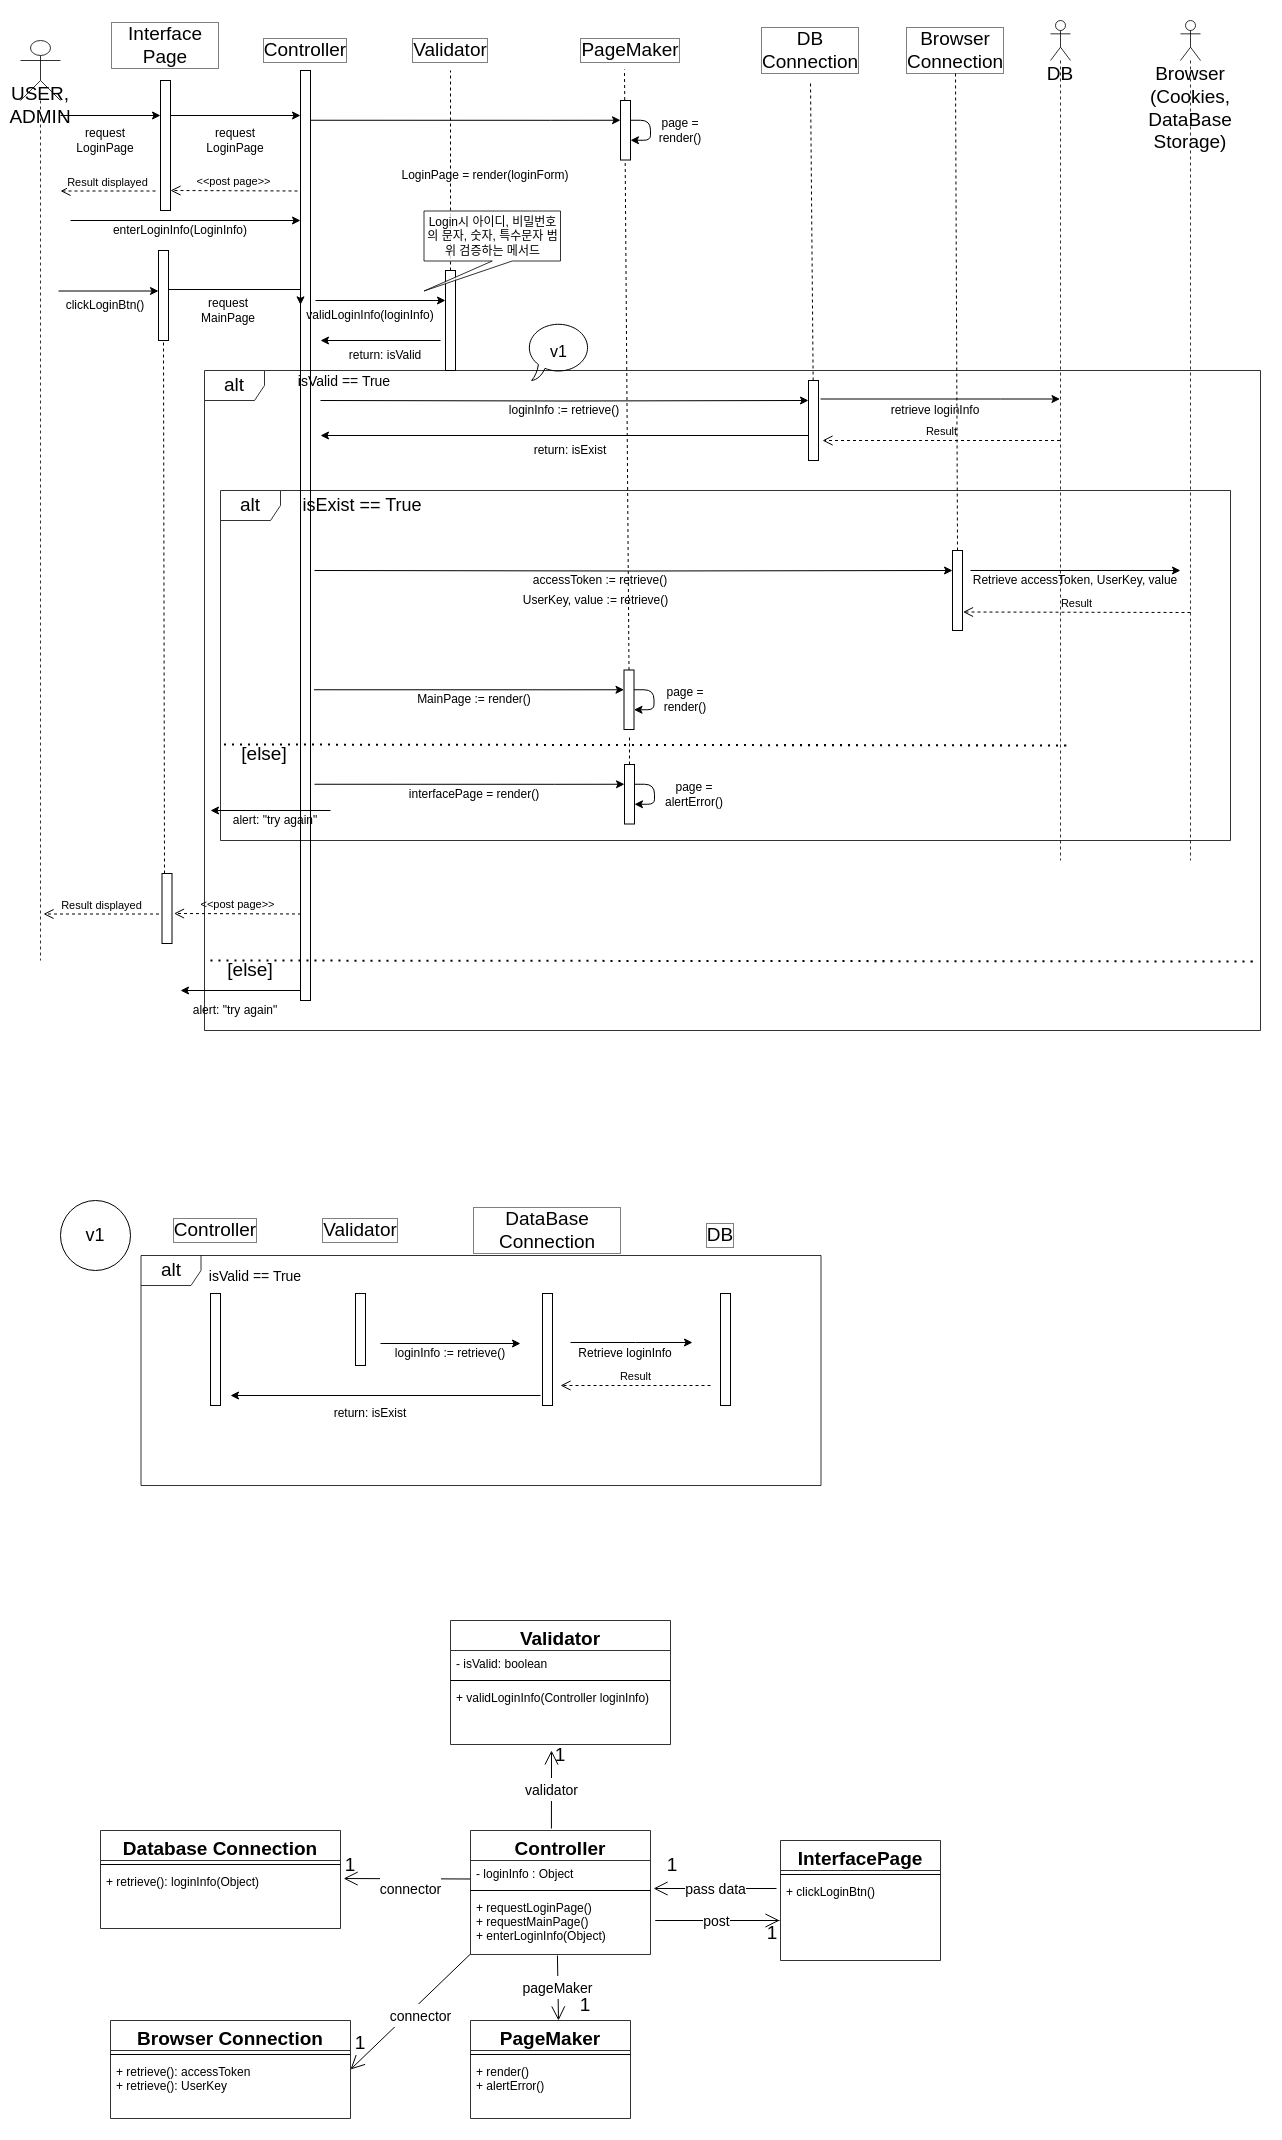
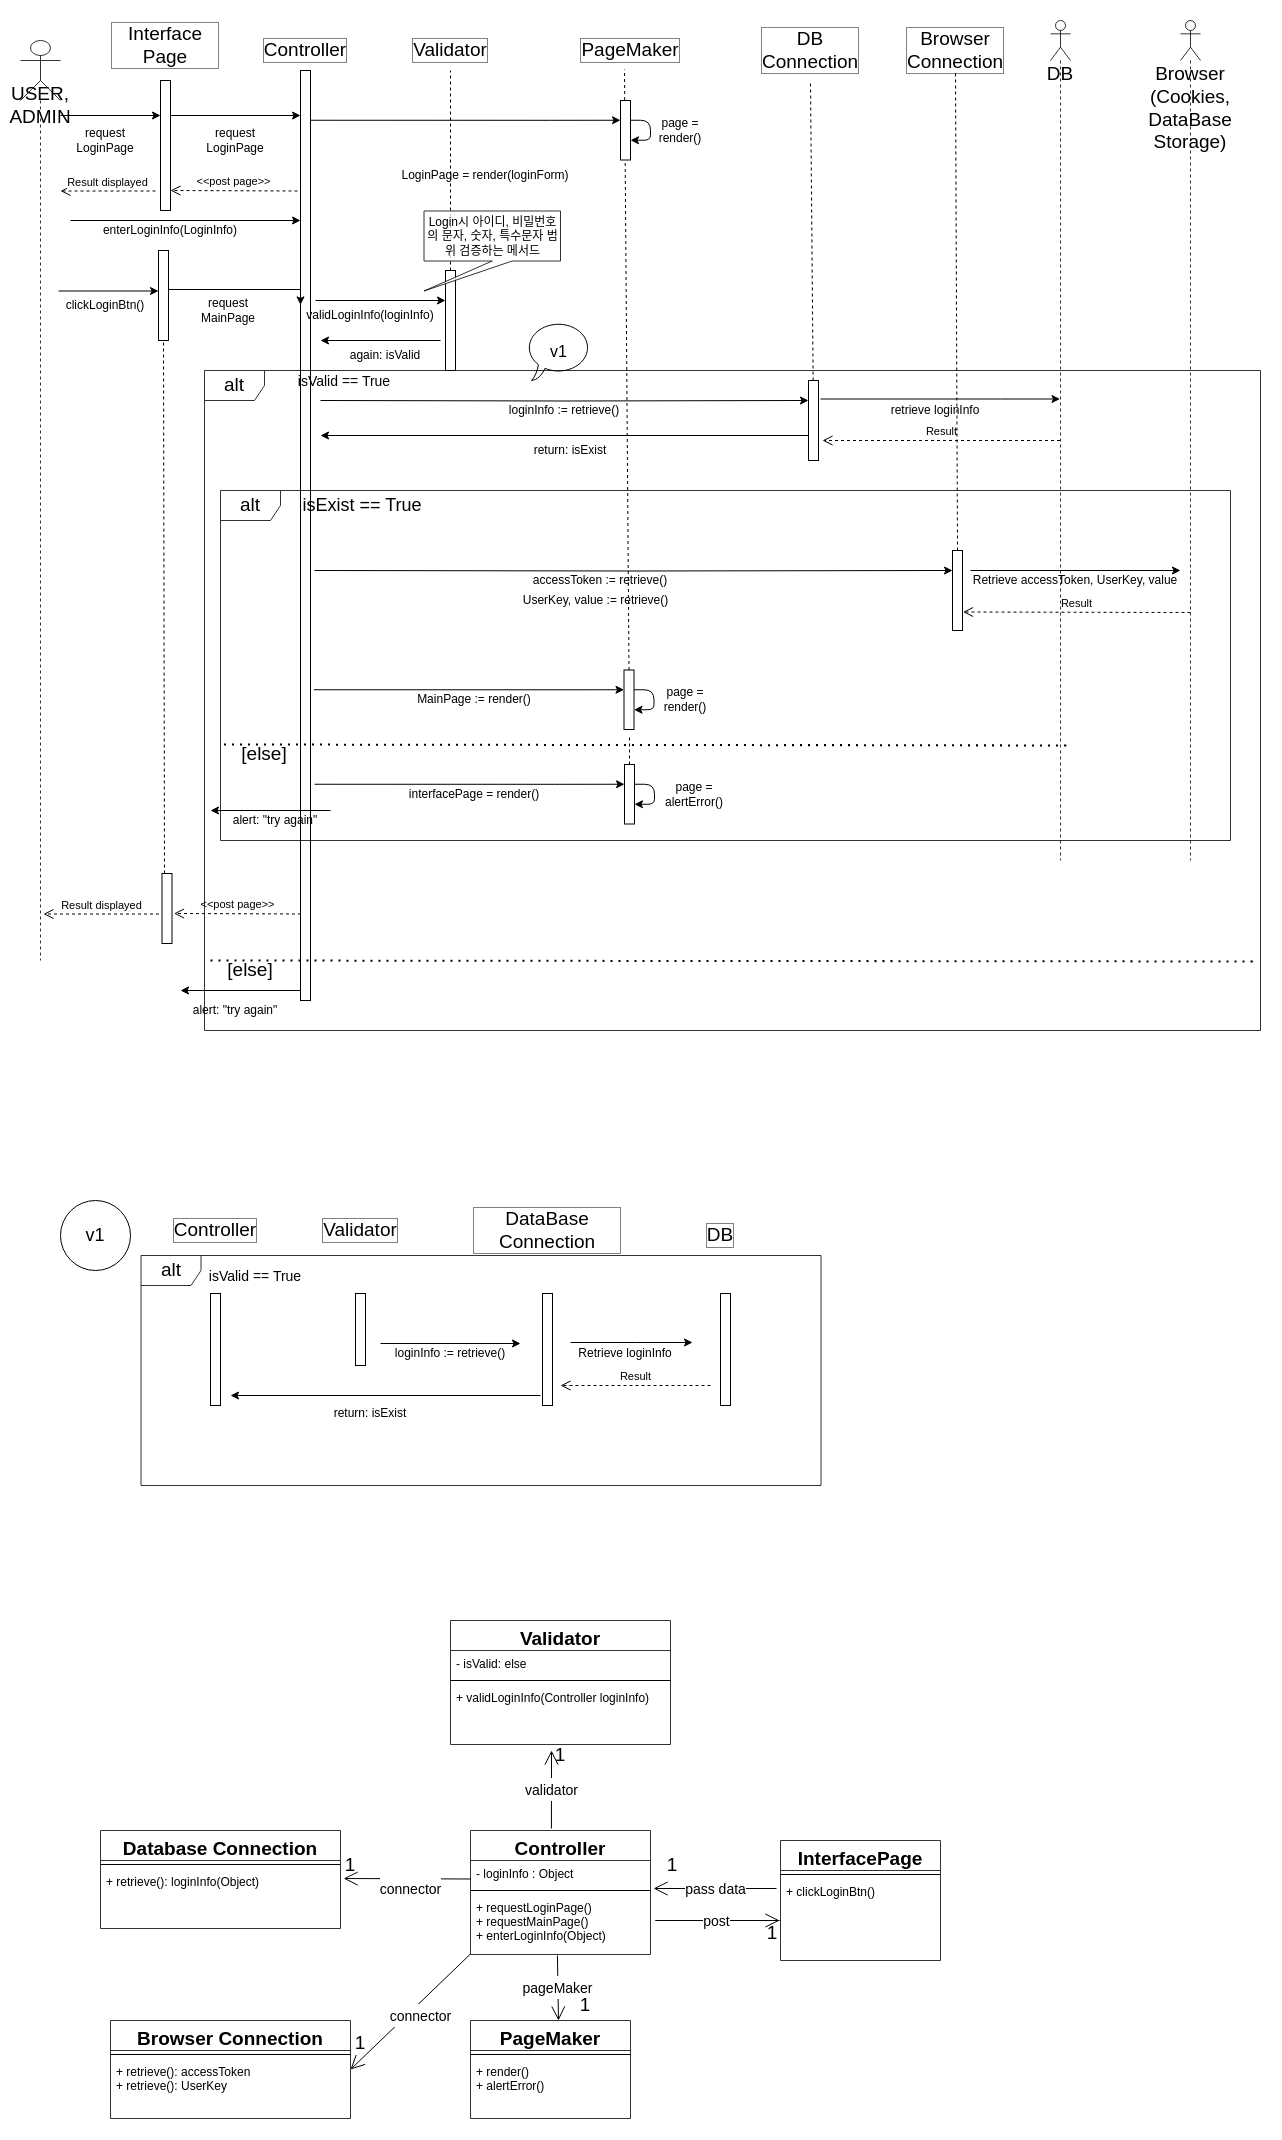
(181, 231) -> (171, 231)
(386, 356) -> (386, 356)
(506, 1664) -> (495, 1664)
